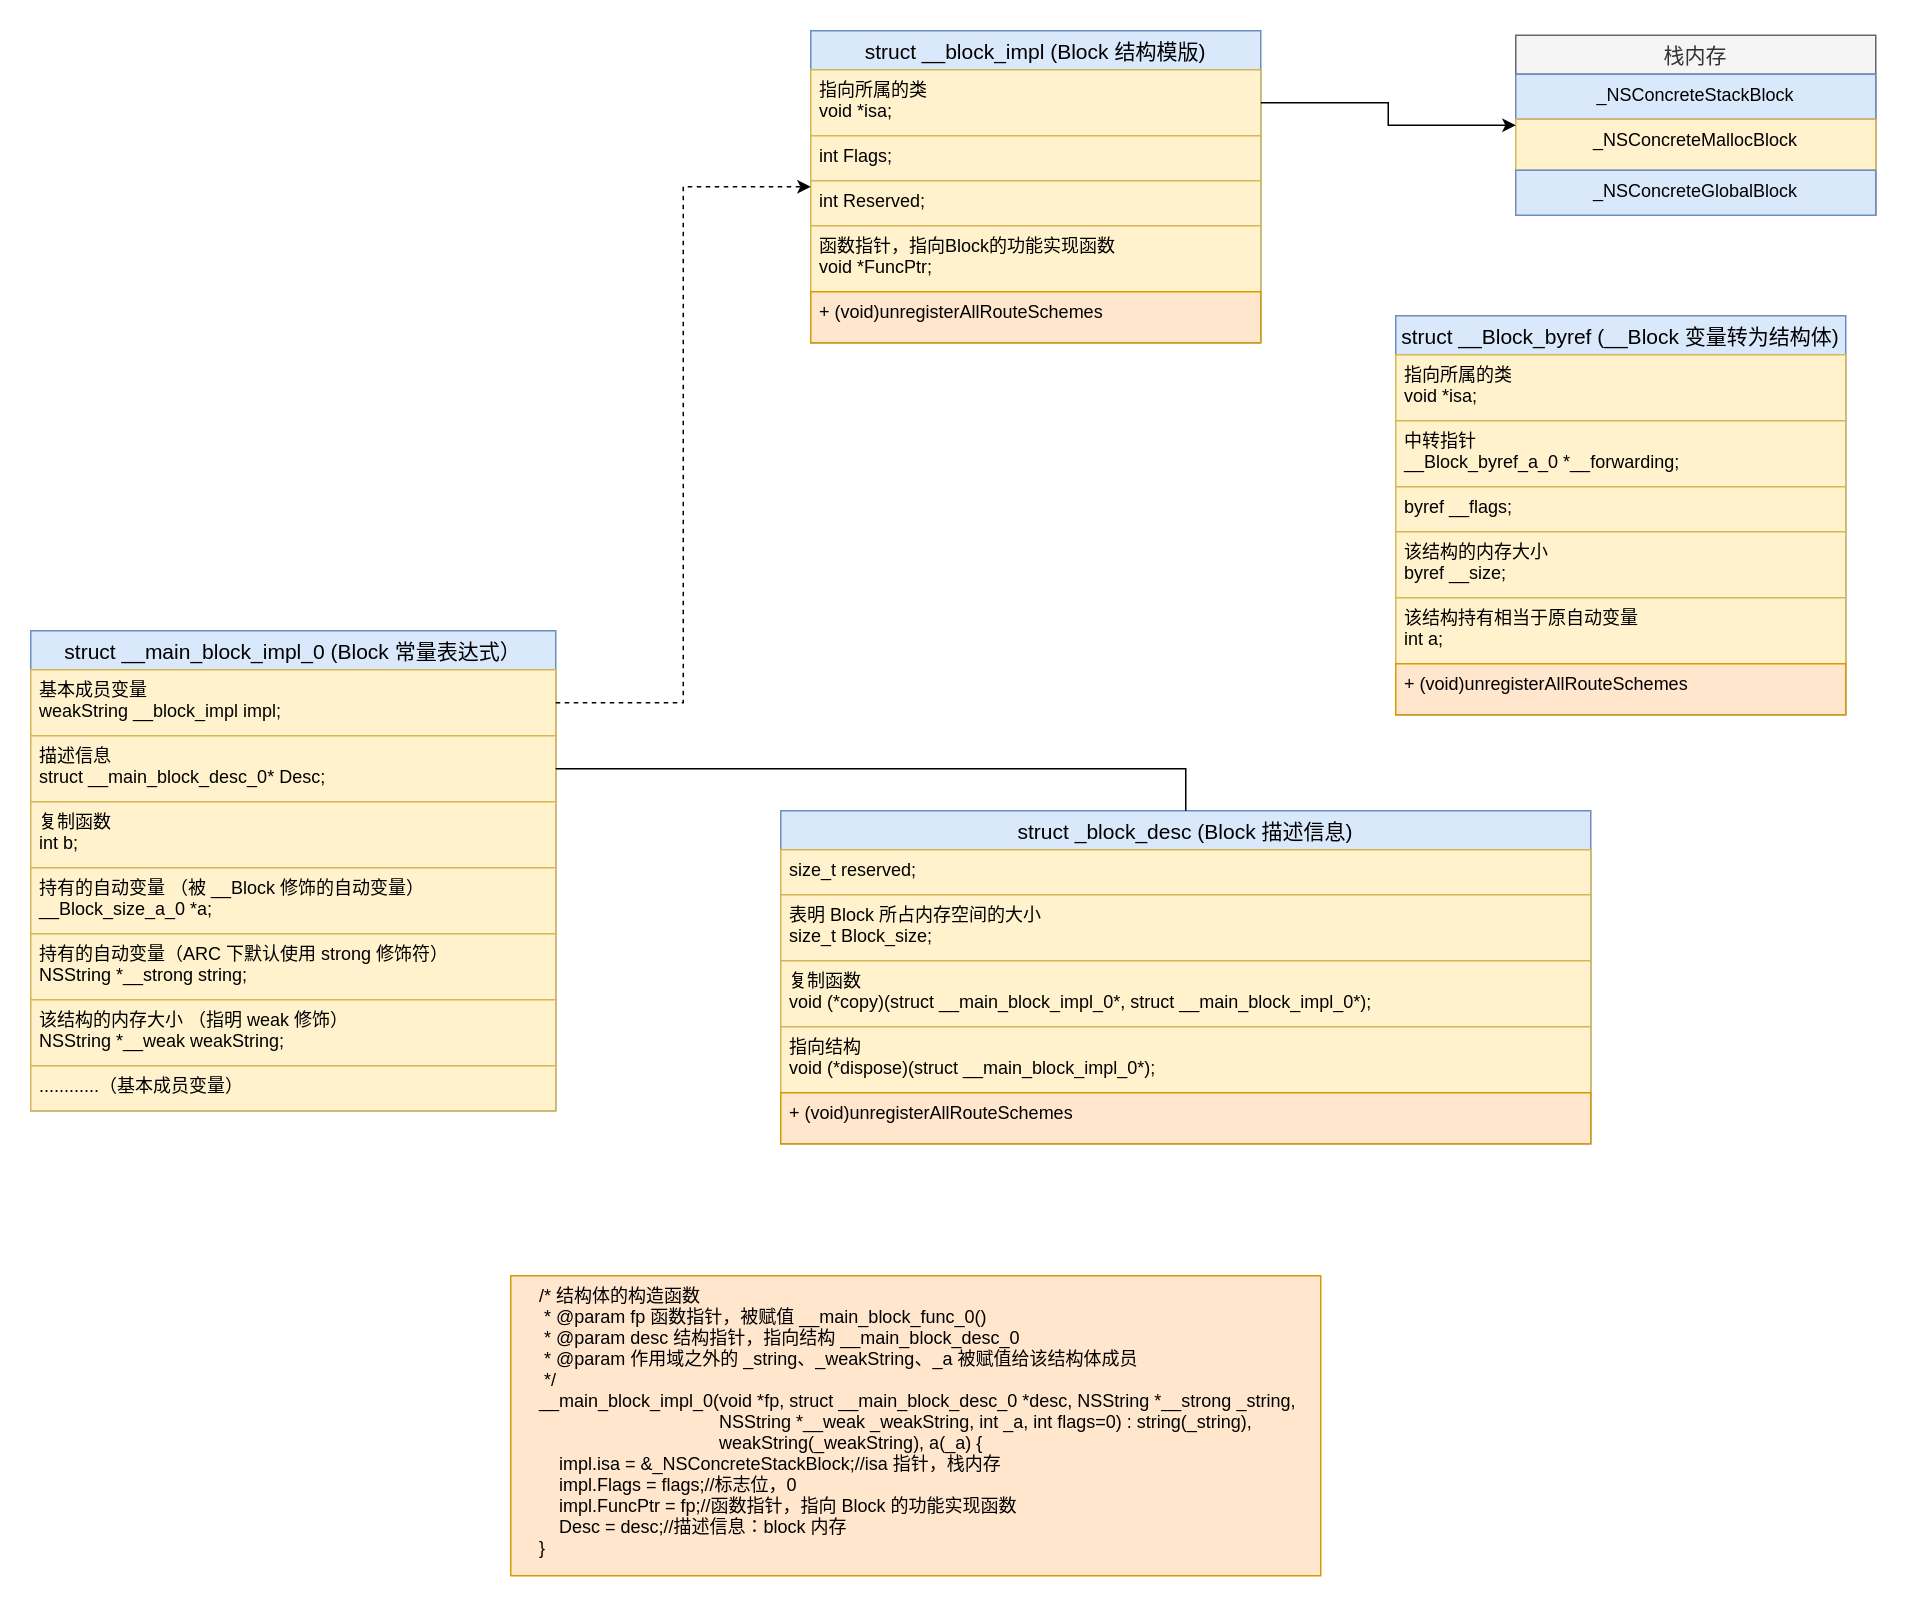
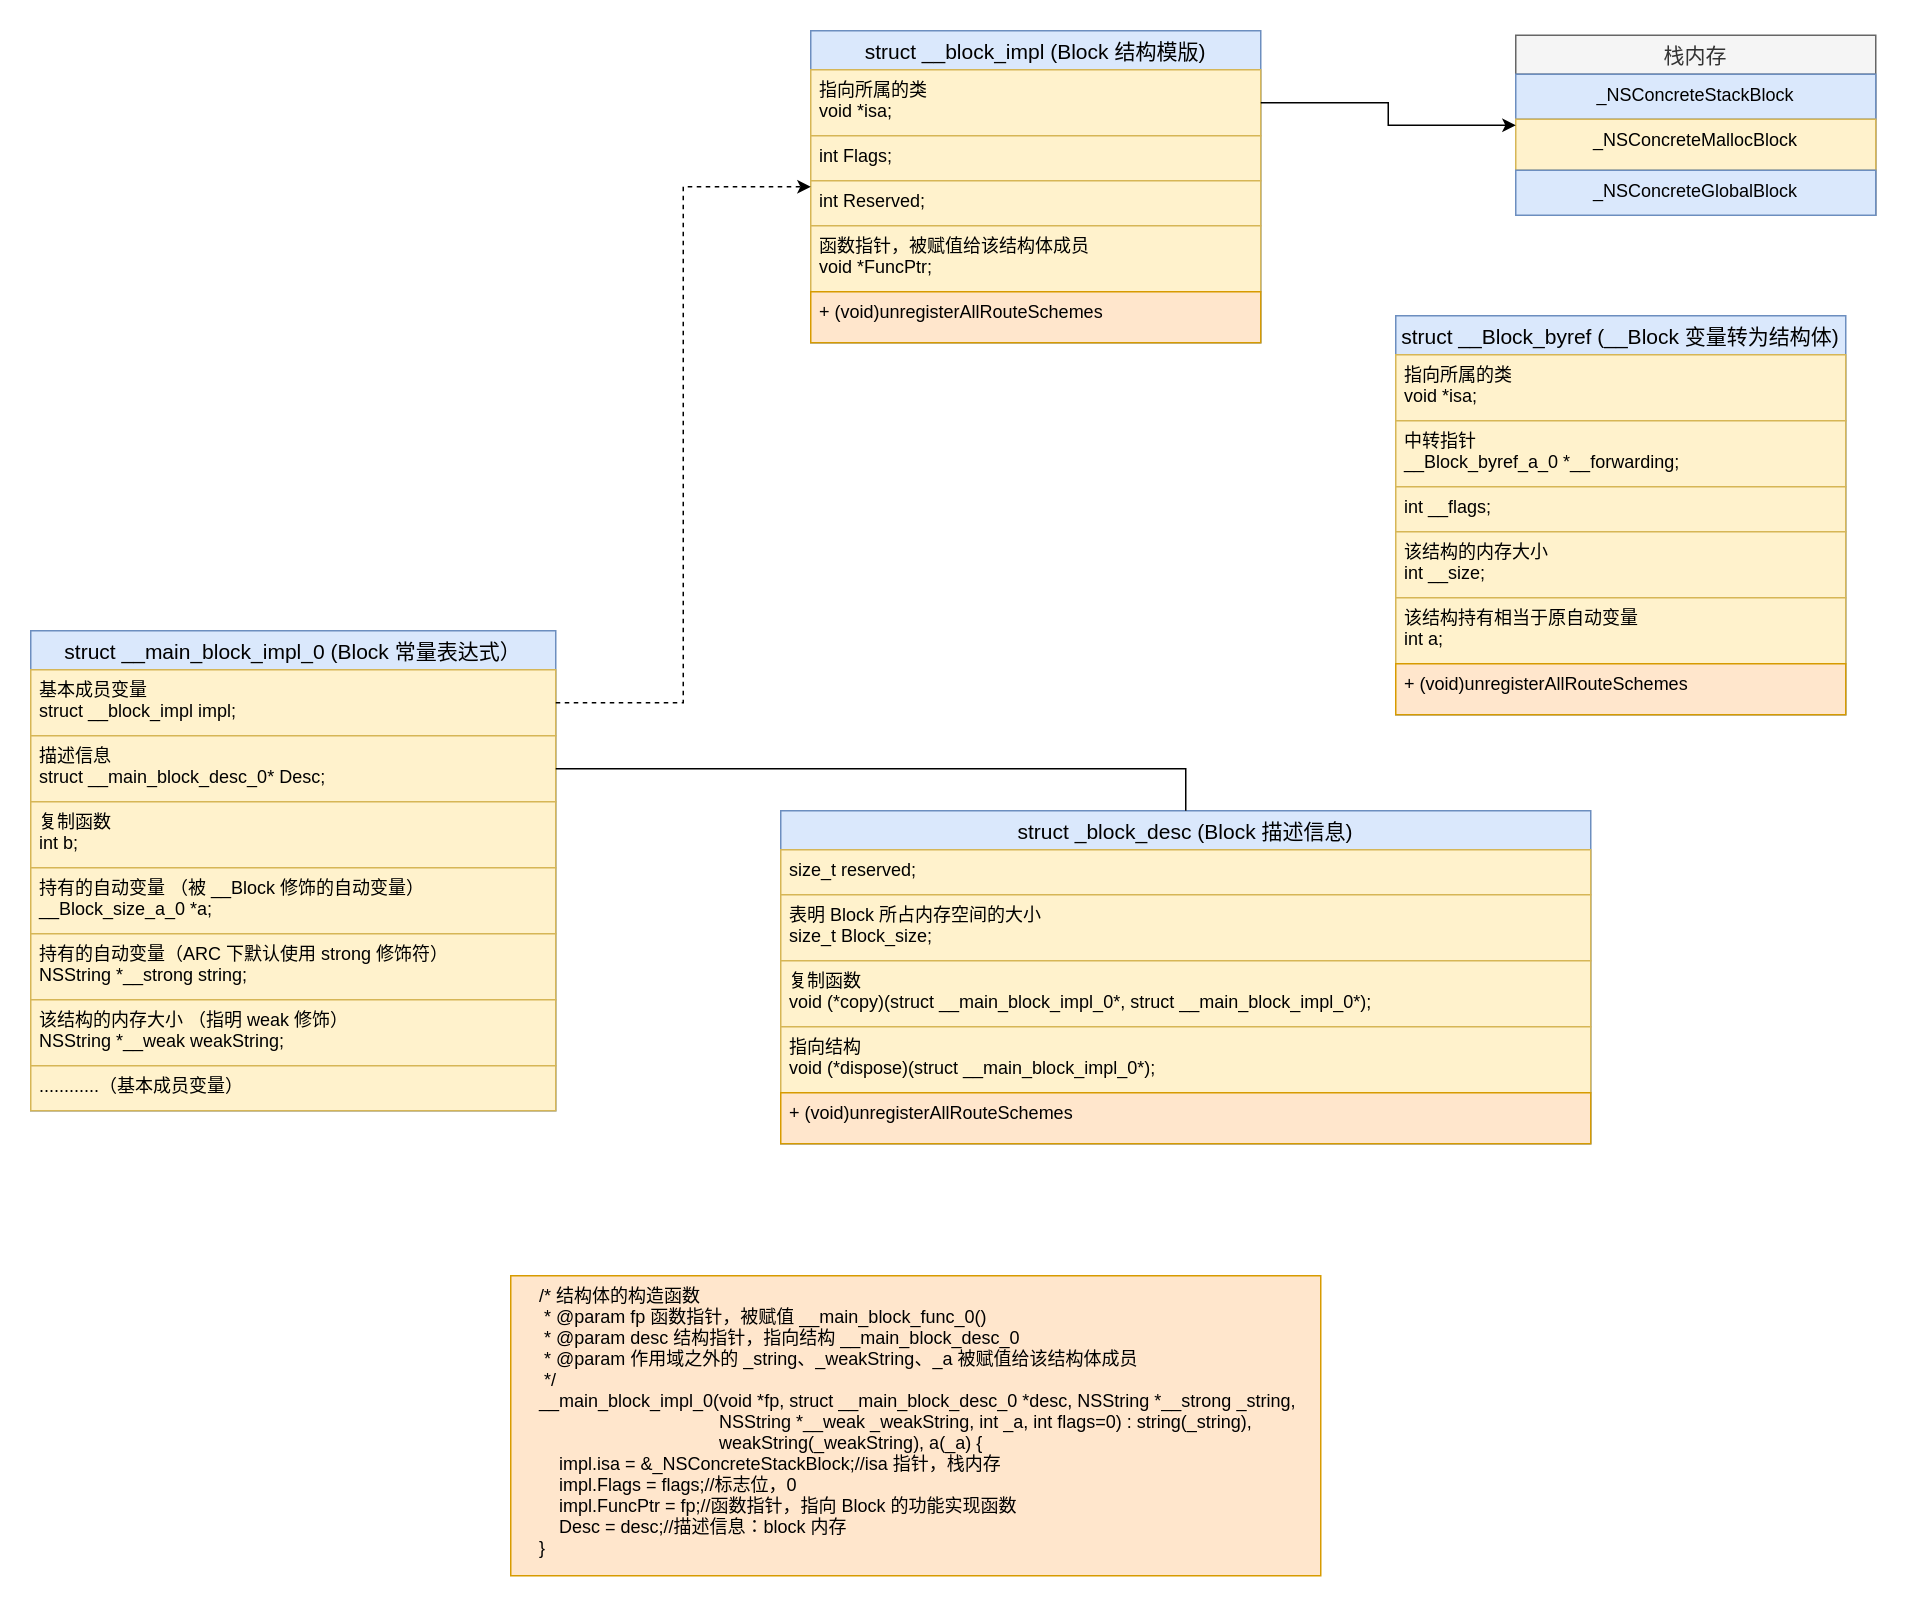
(968, 246) -> (954, 246)
(1470, 507) -> (1457, 507)
(1476, 552) -> (1476, 552)
(93, 690) -> (93, 690)
